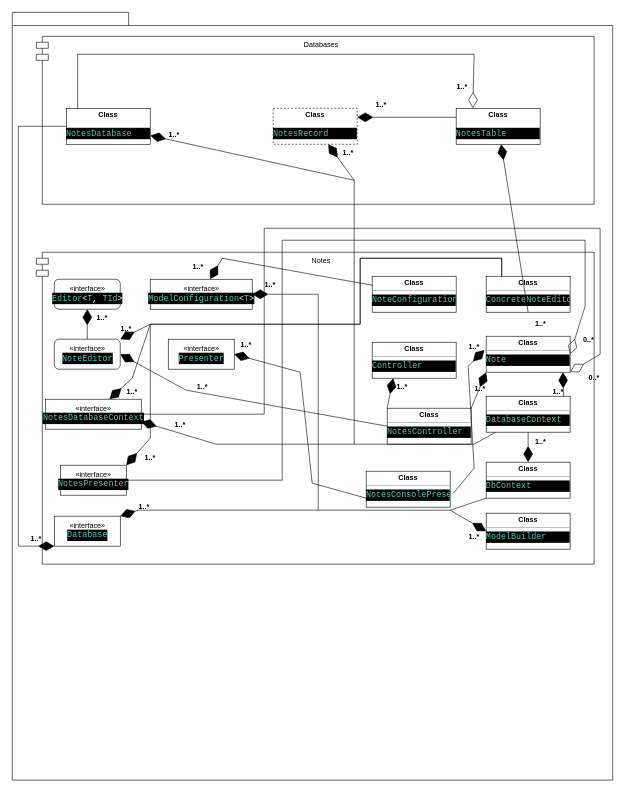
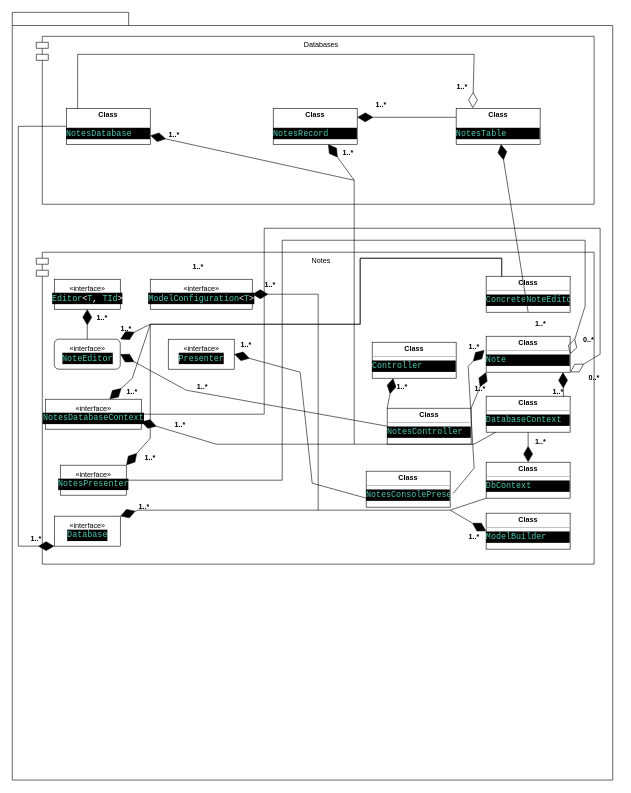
(315, 126) -> (315, 126)
(293, 271) -> none
(87, 294) -> (87, 294)
(414, 294) -> none
